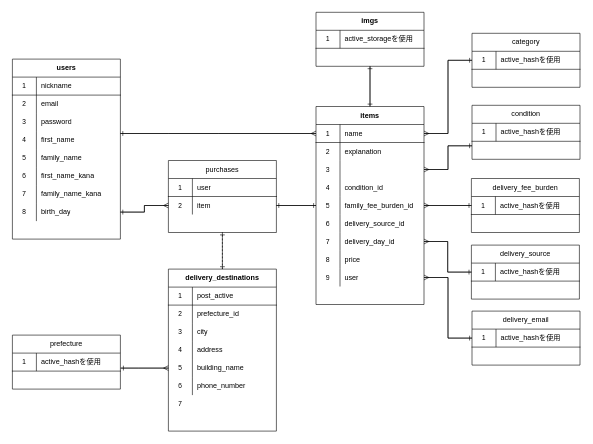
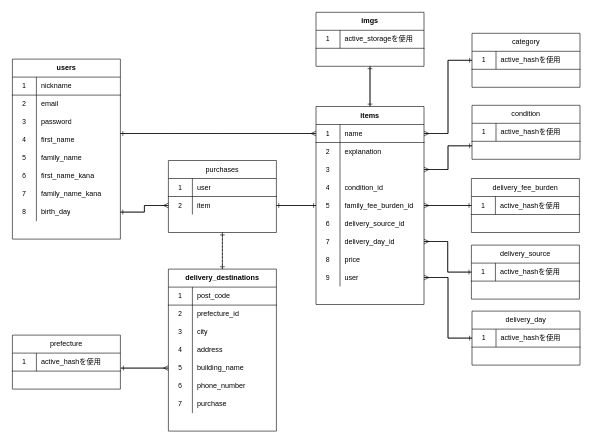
(218, 296) -> (215, 296)
(526, 320) -> (526, 320)
none -> (234, 404)
